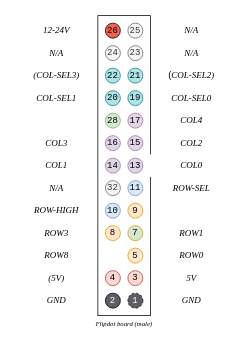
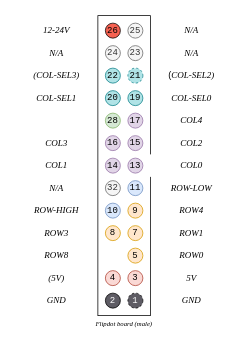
(135, 75) -> (135, 75)
(192, 188) -> (192, 188)
none -> (192, 210)
(135, 233) -> (135, 233)
